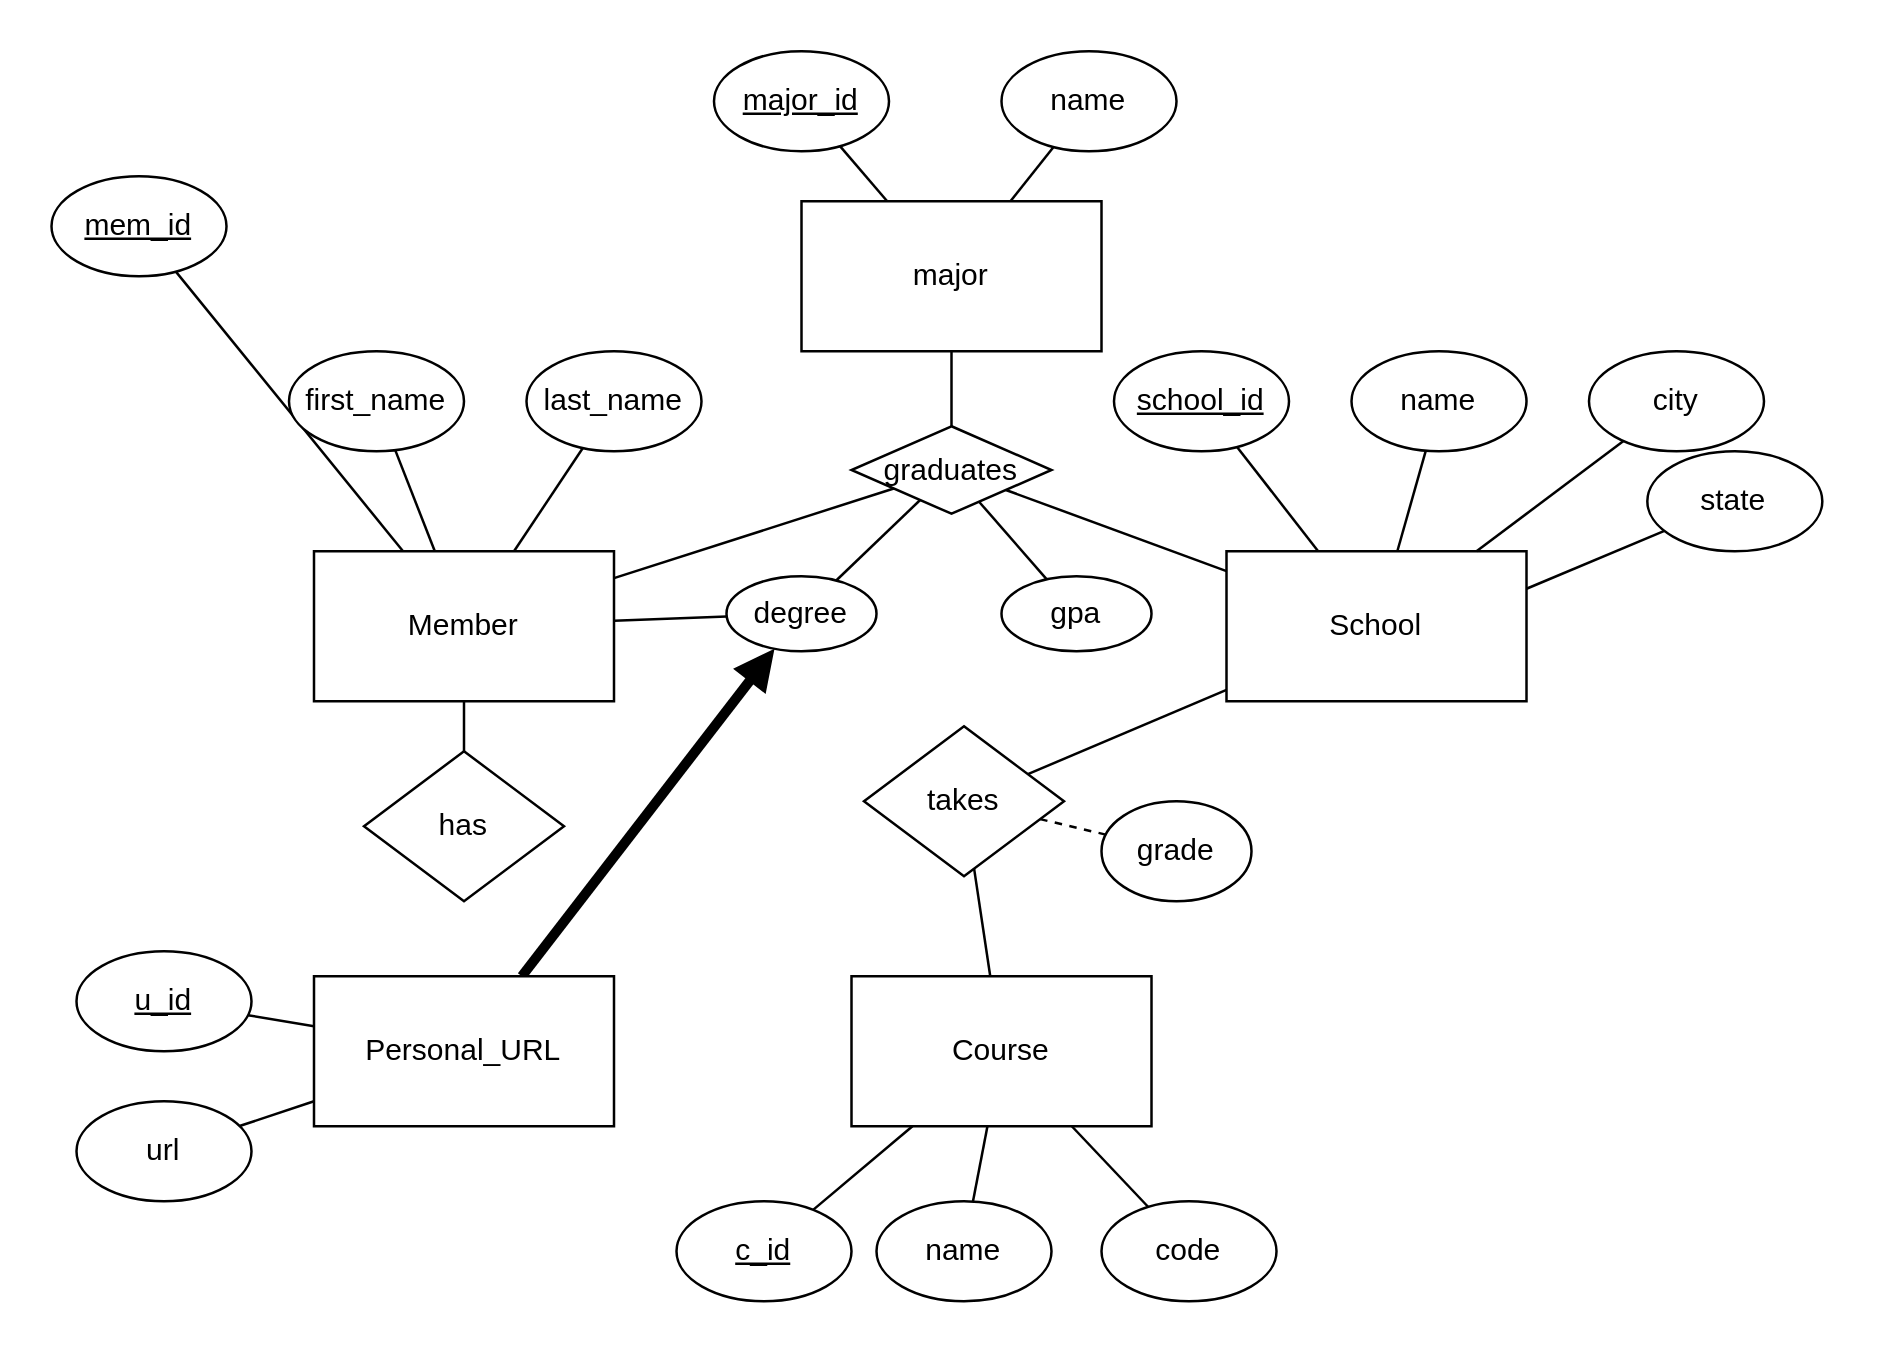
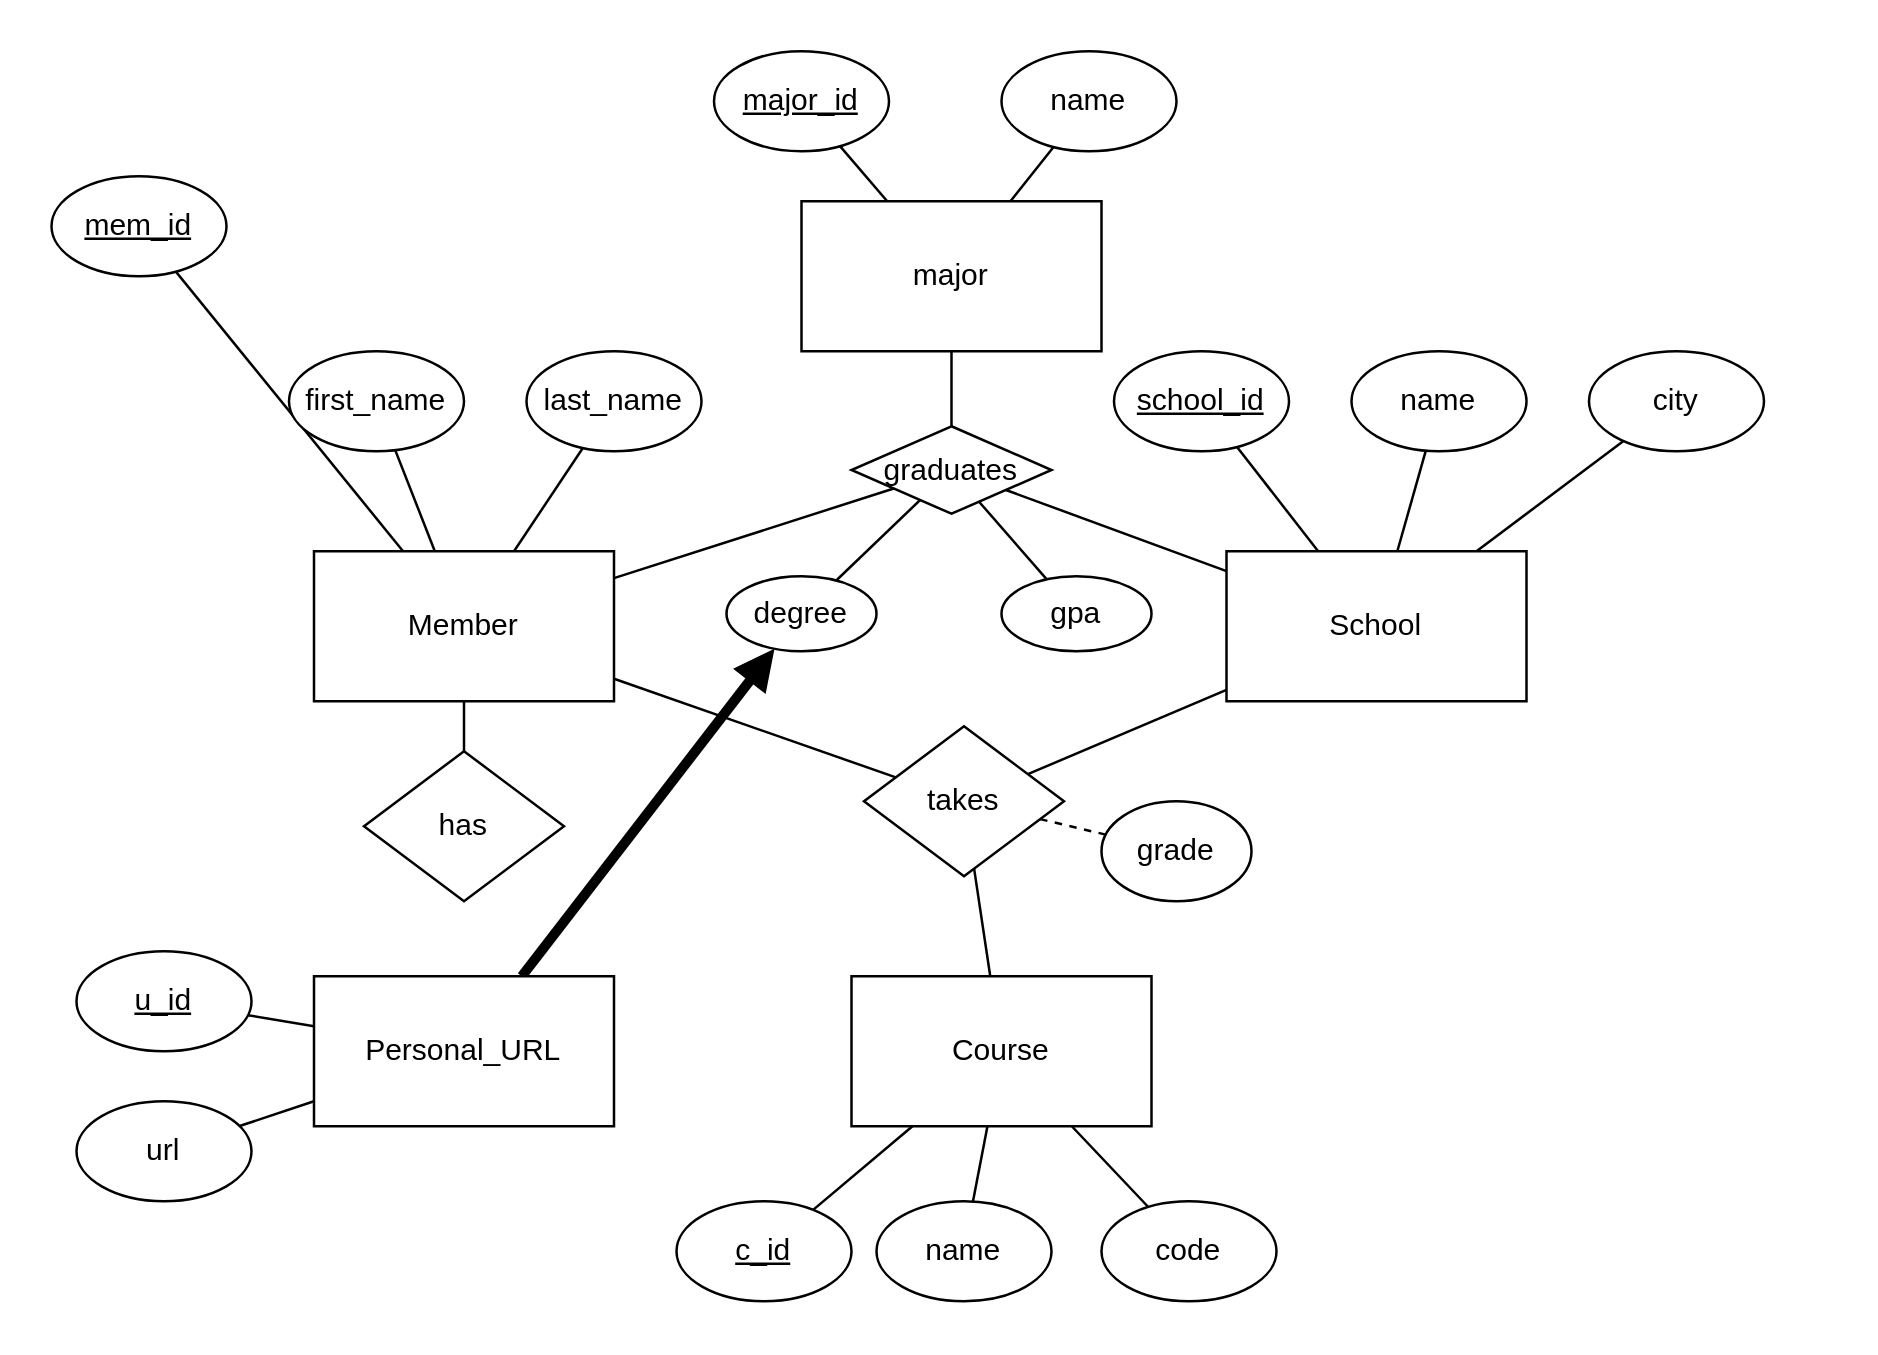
(1735, 501) -> none
(1596, 560) -> none
(670, 619) -> (810, 748)
